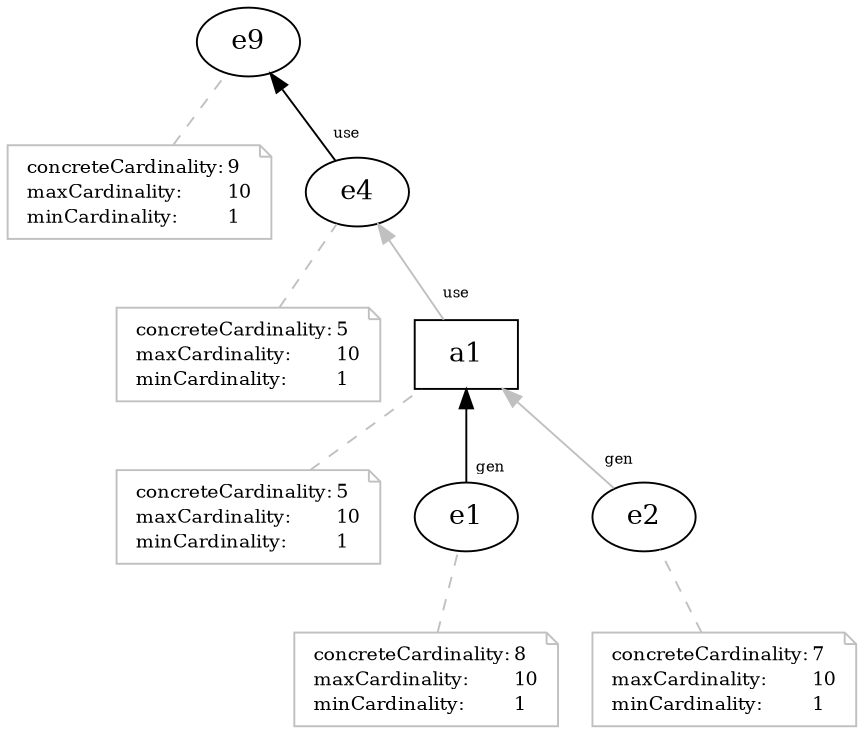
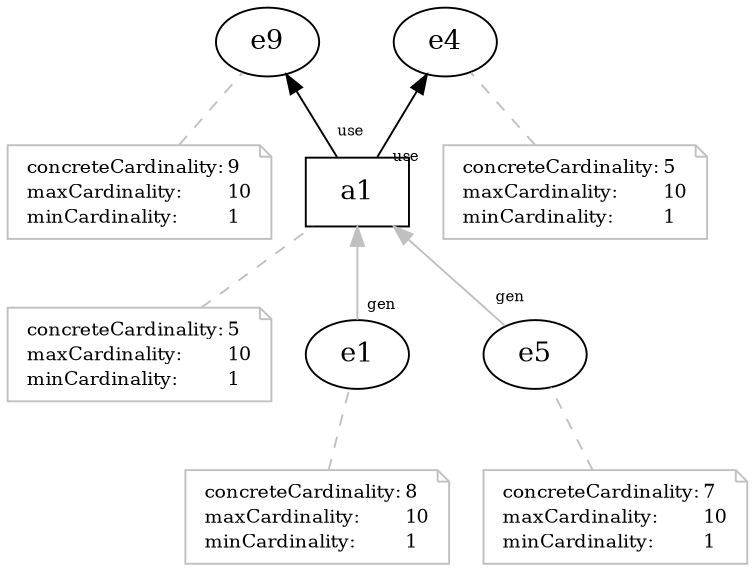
(309, 125) -> (317, 124)
(416, 280) -> (397, 124)
(466, 445) -> (357, 283)
(644, 517) -> (535, 355)
